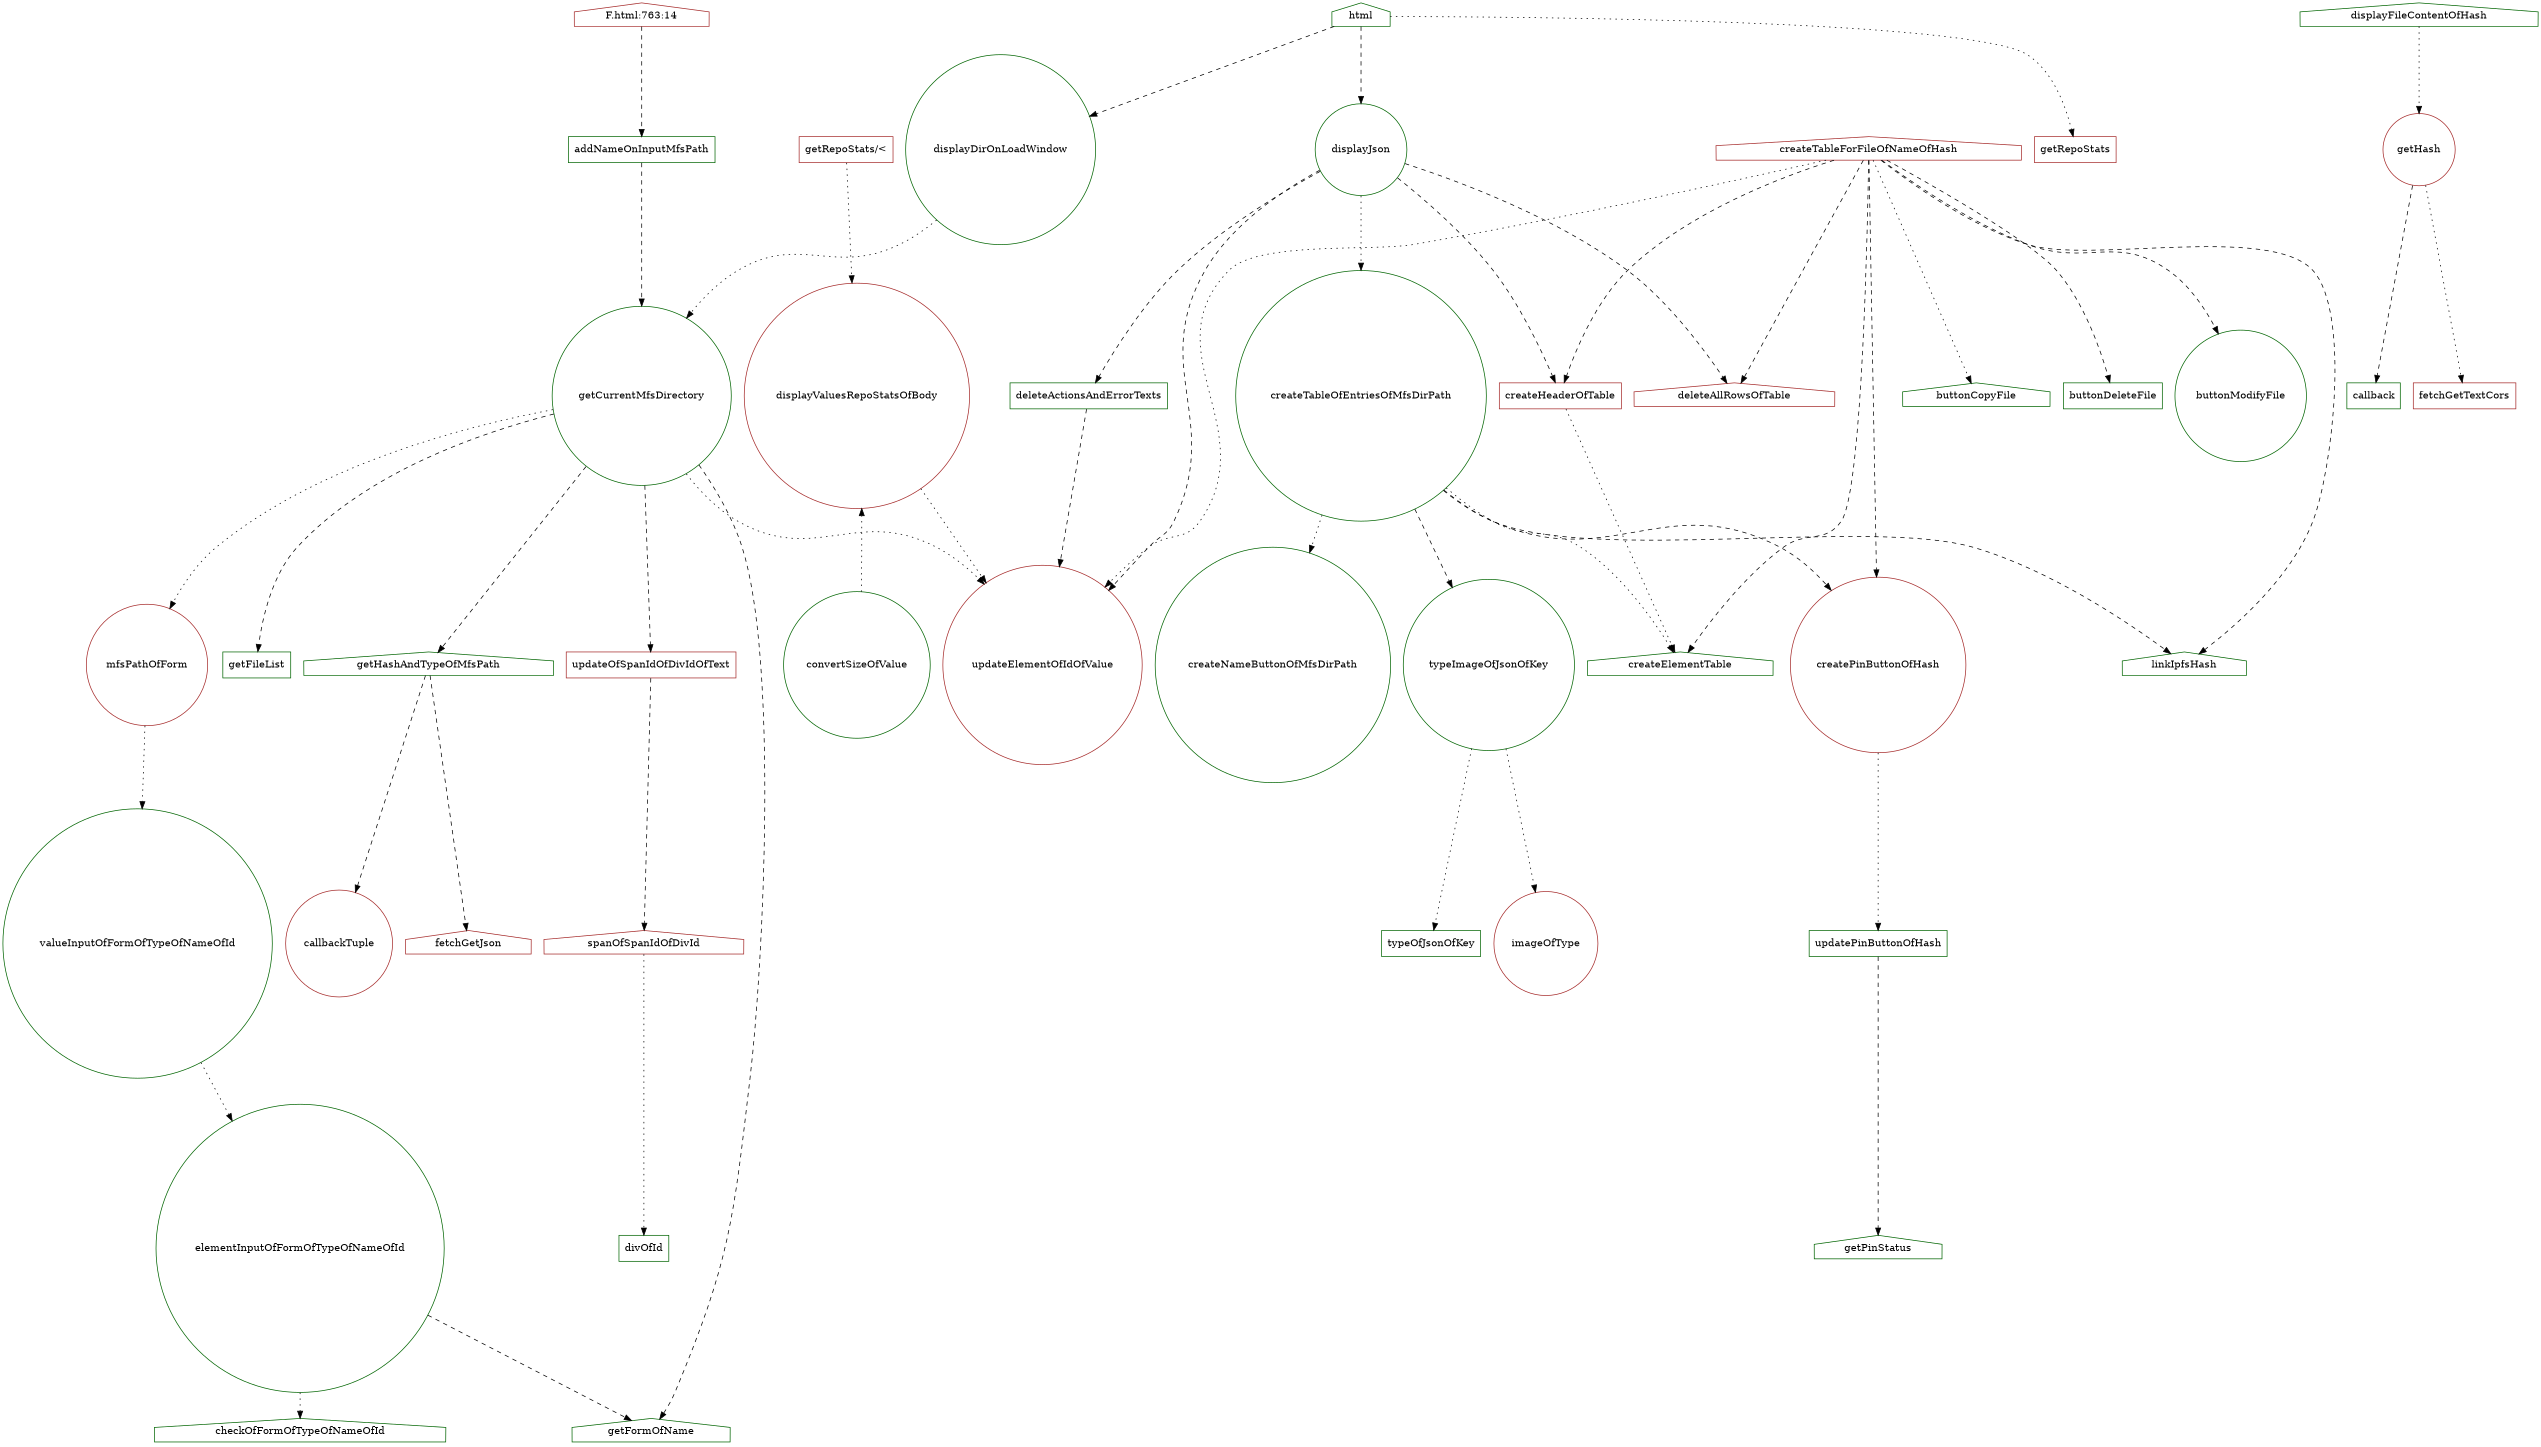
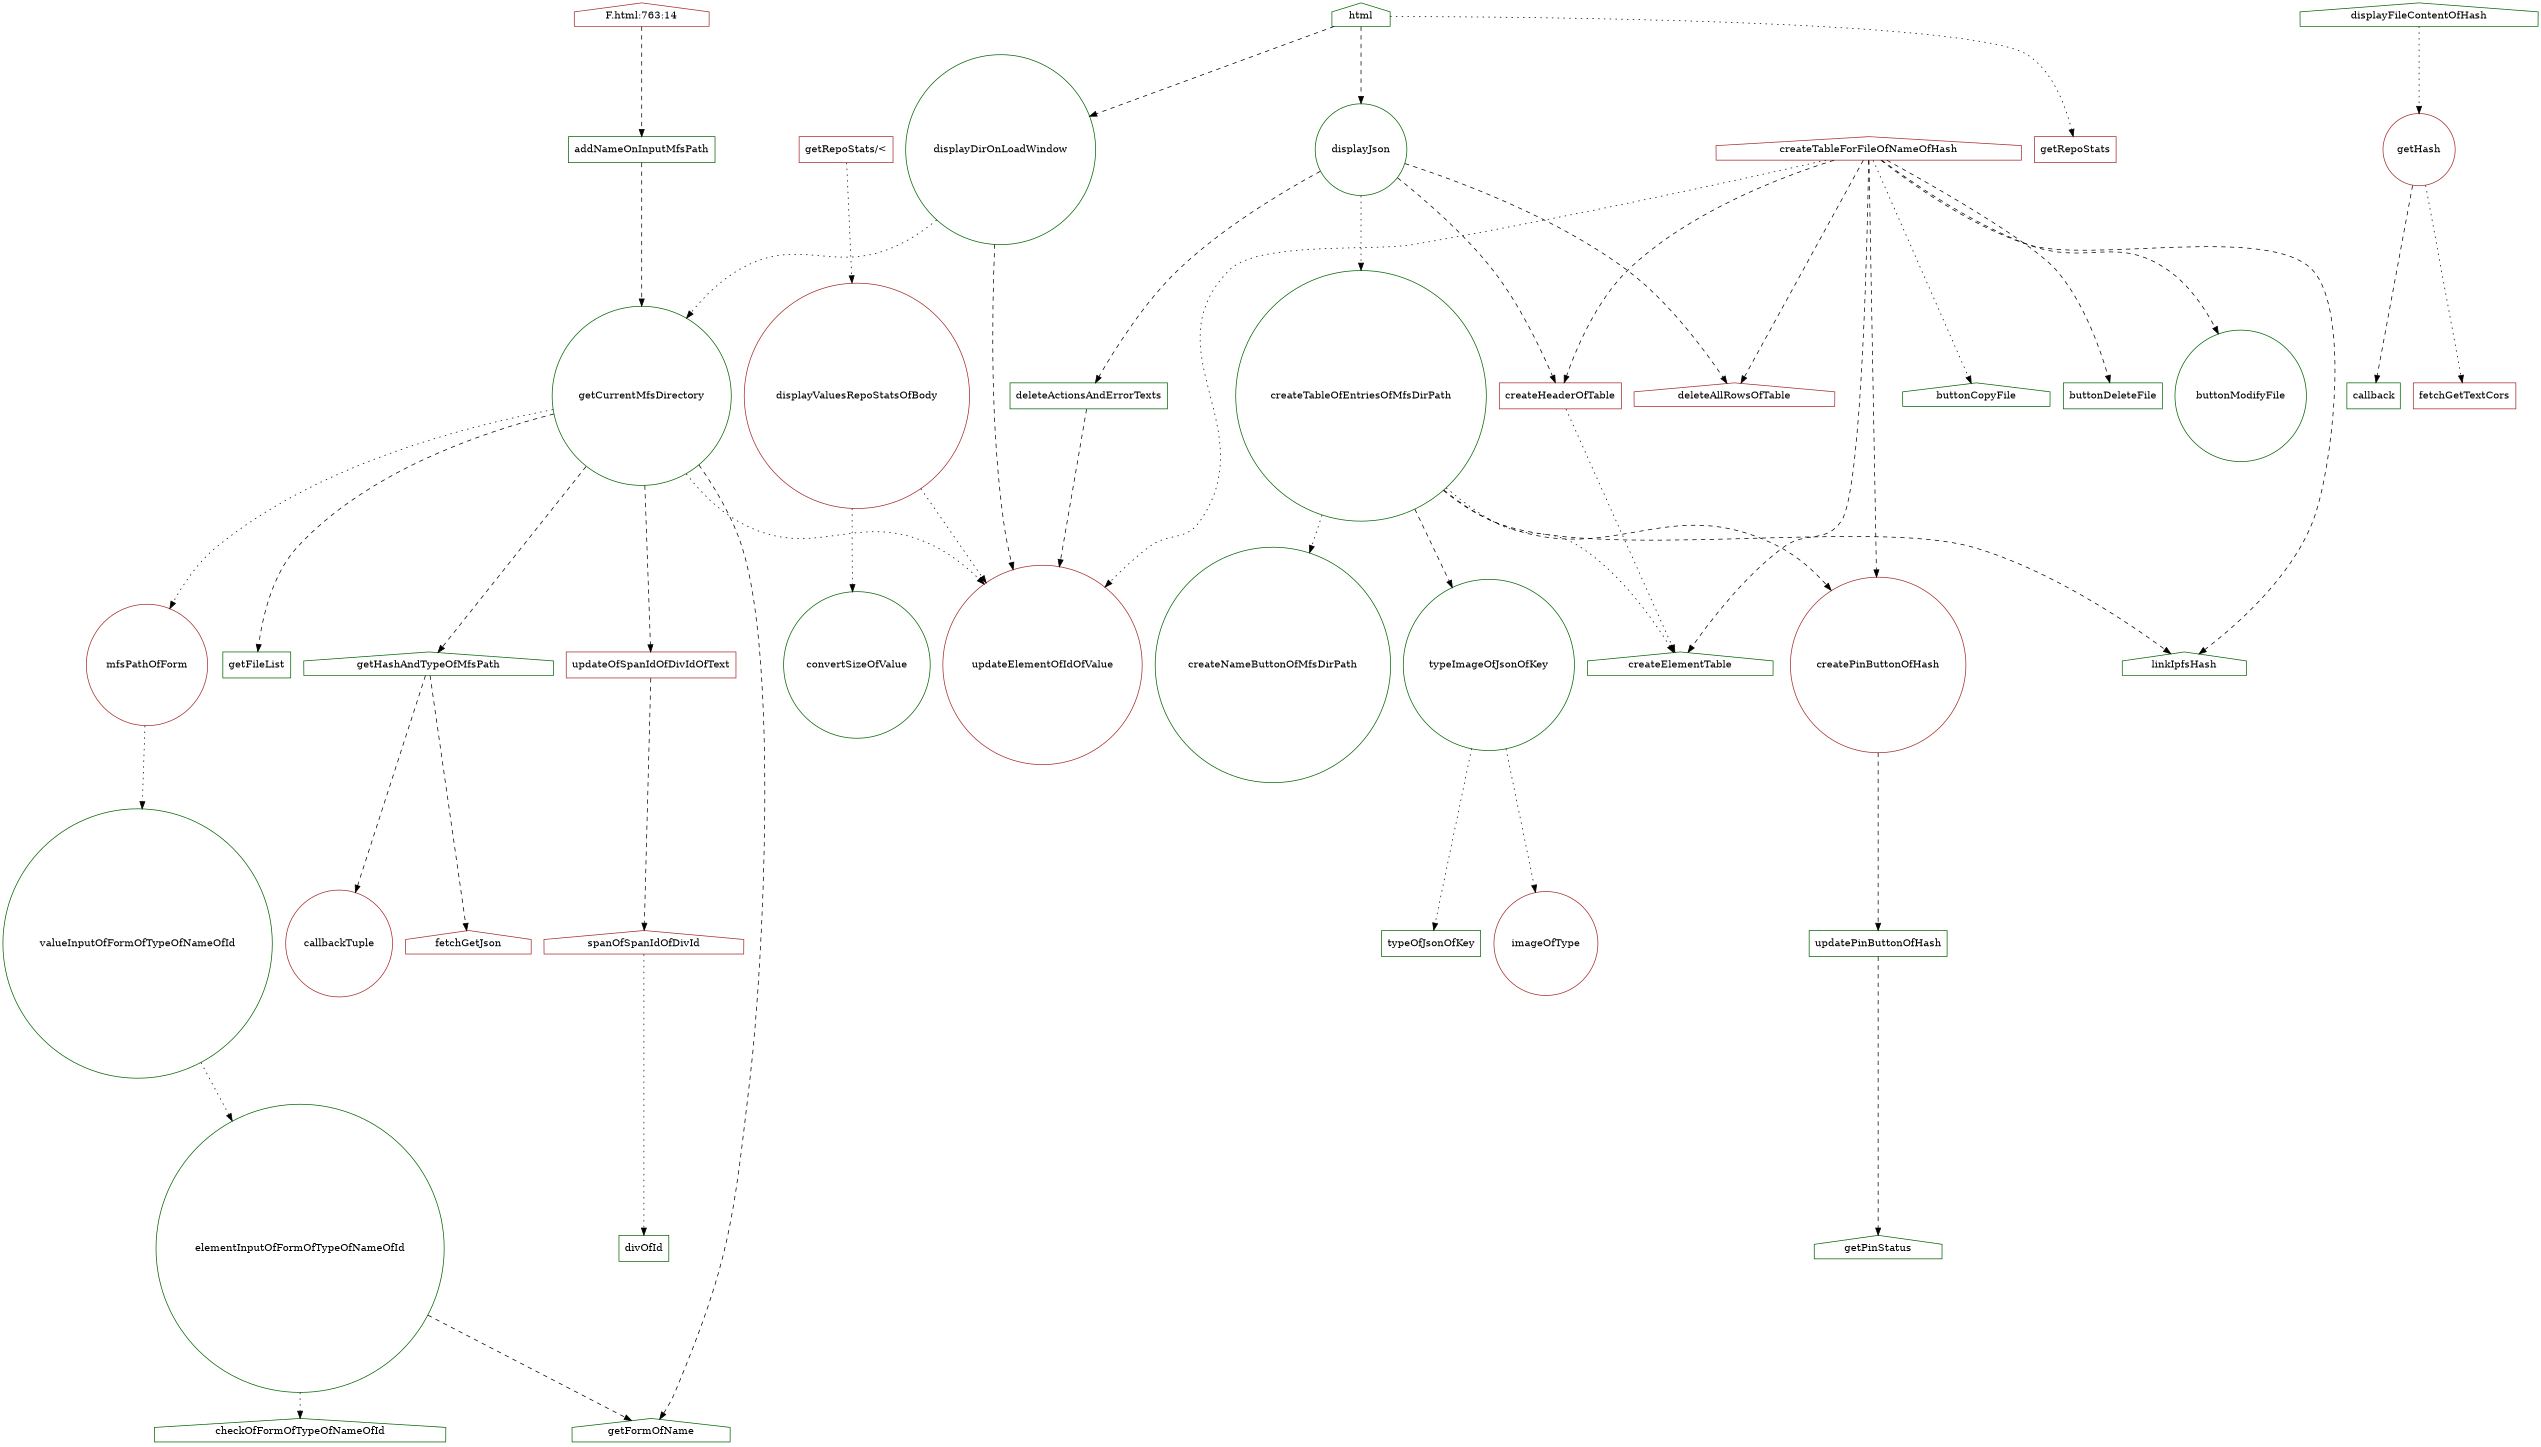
(1184, 363) -> (994, 404)
(862, 554) -> (852, 547)
(1878, 838) -> (1878, 838)
